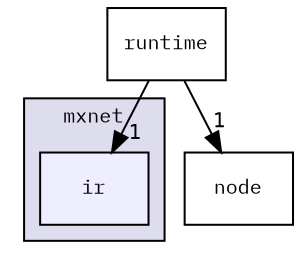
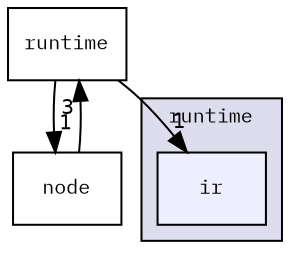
(94, 117) -> (212, 117)
none -> (81, 127)
